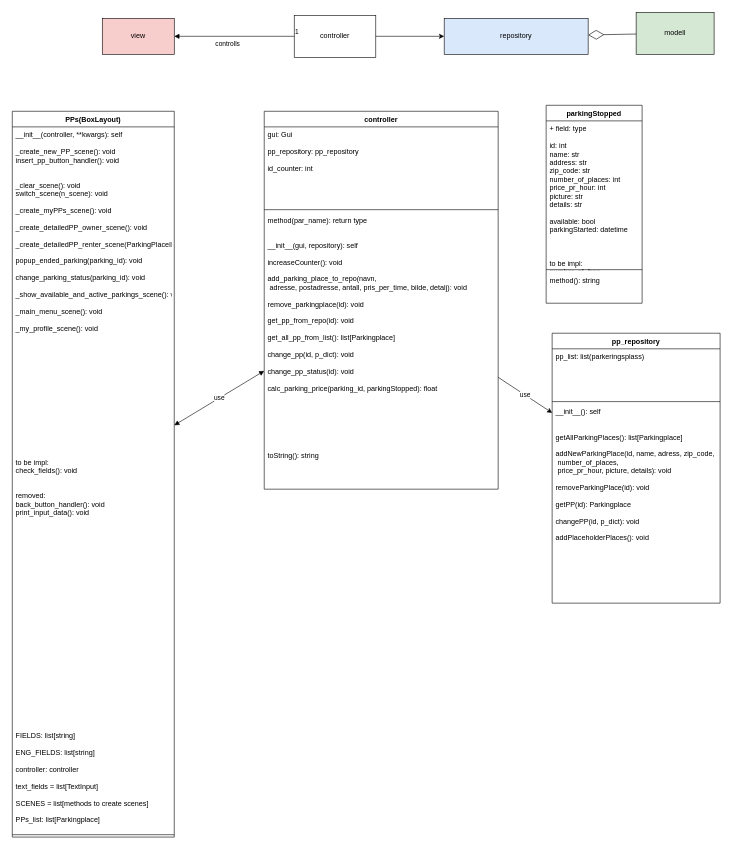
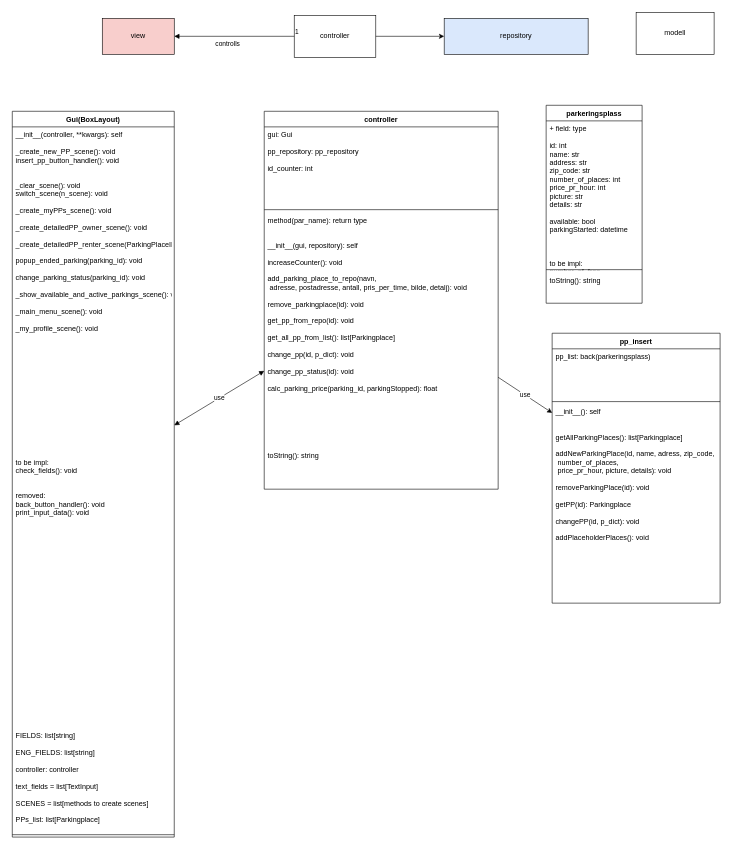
(675, 33) -> (675, 33)
(620, 34) -> none
(594, 113) -> (594, 113)
(93, 119) -> (93, 119)
(579, 280) -> (582, 280)
(636, 341) -> (636, 341)
(609, 357) -> (610, 357)
